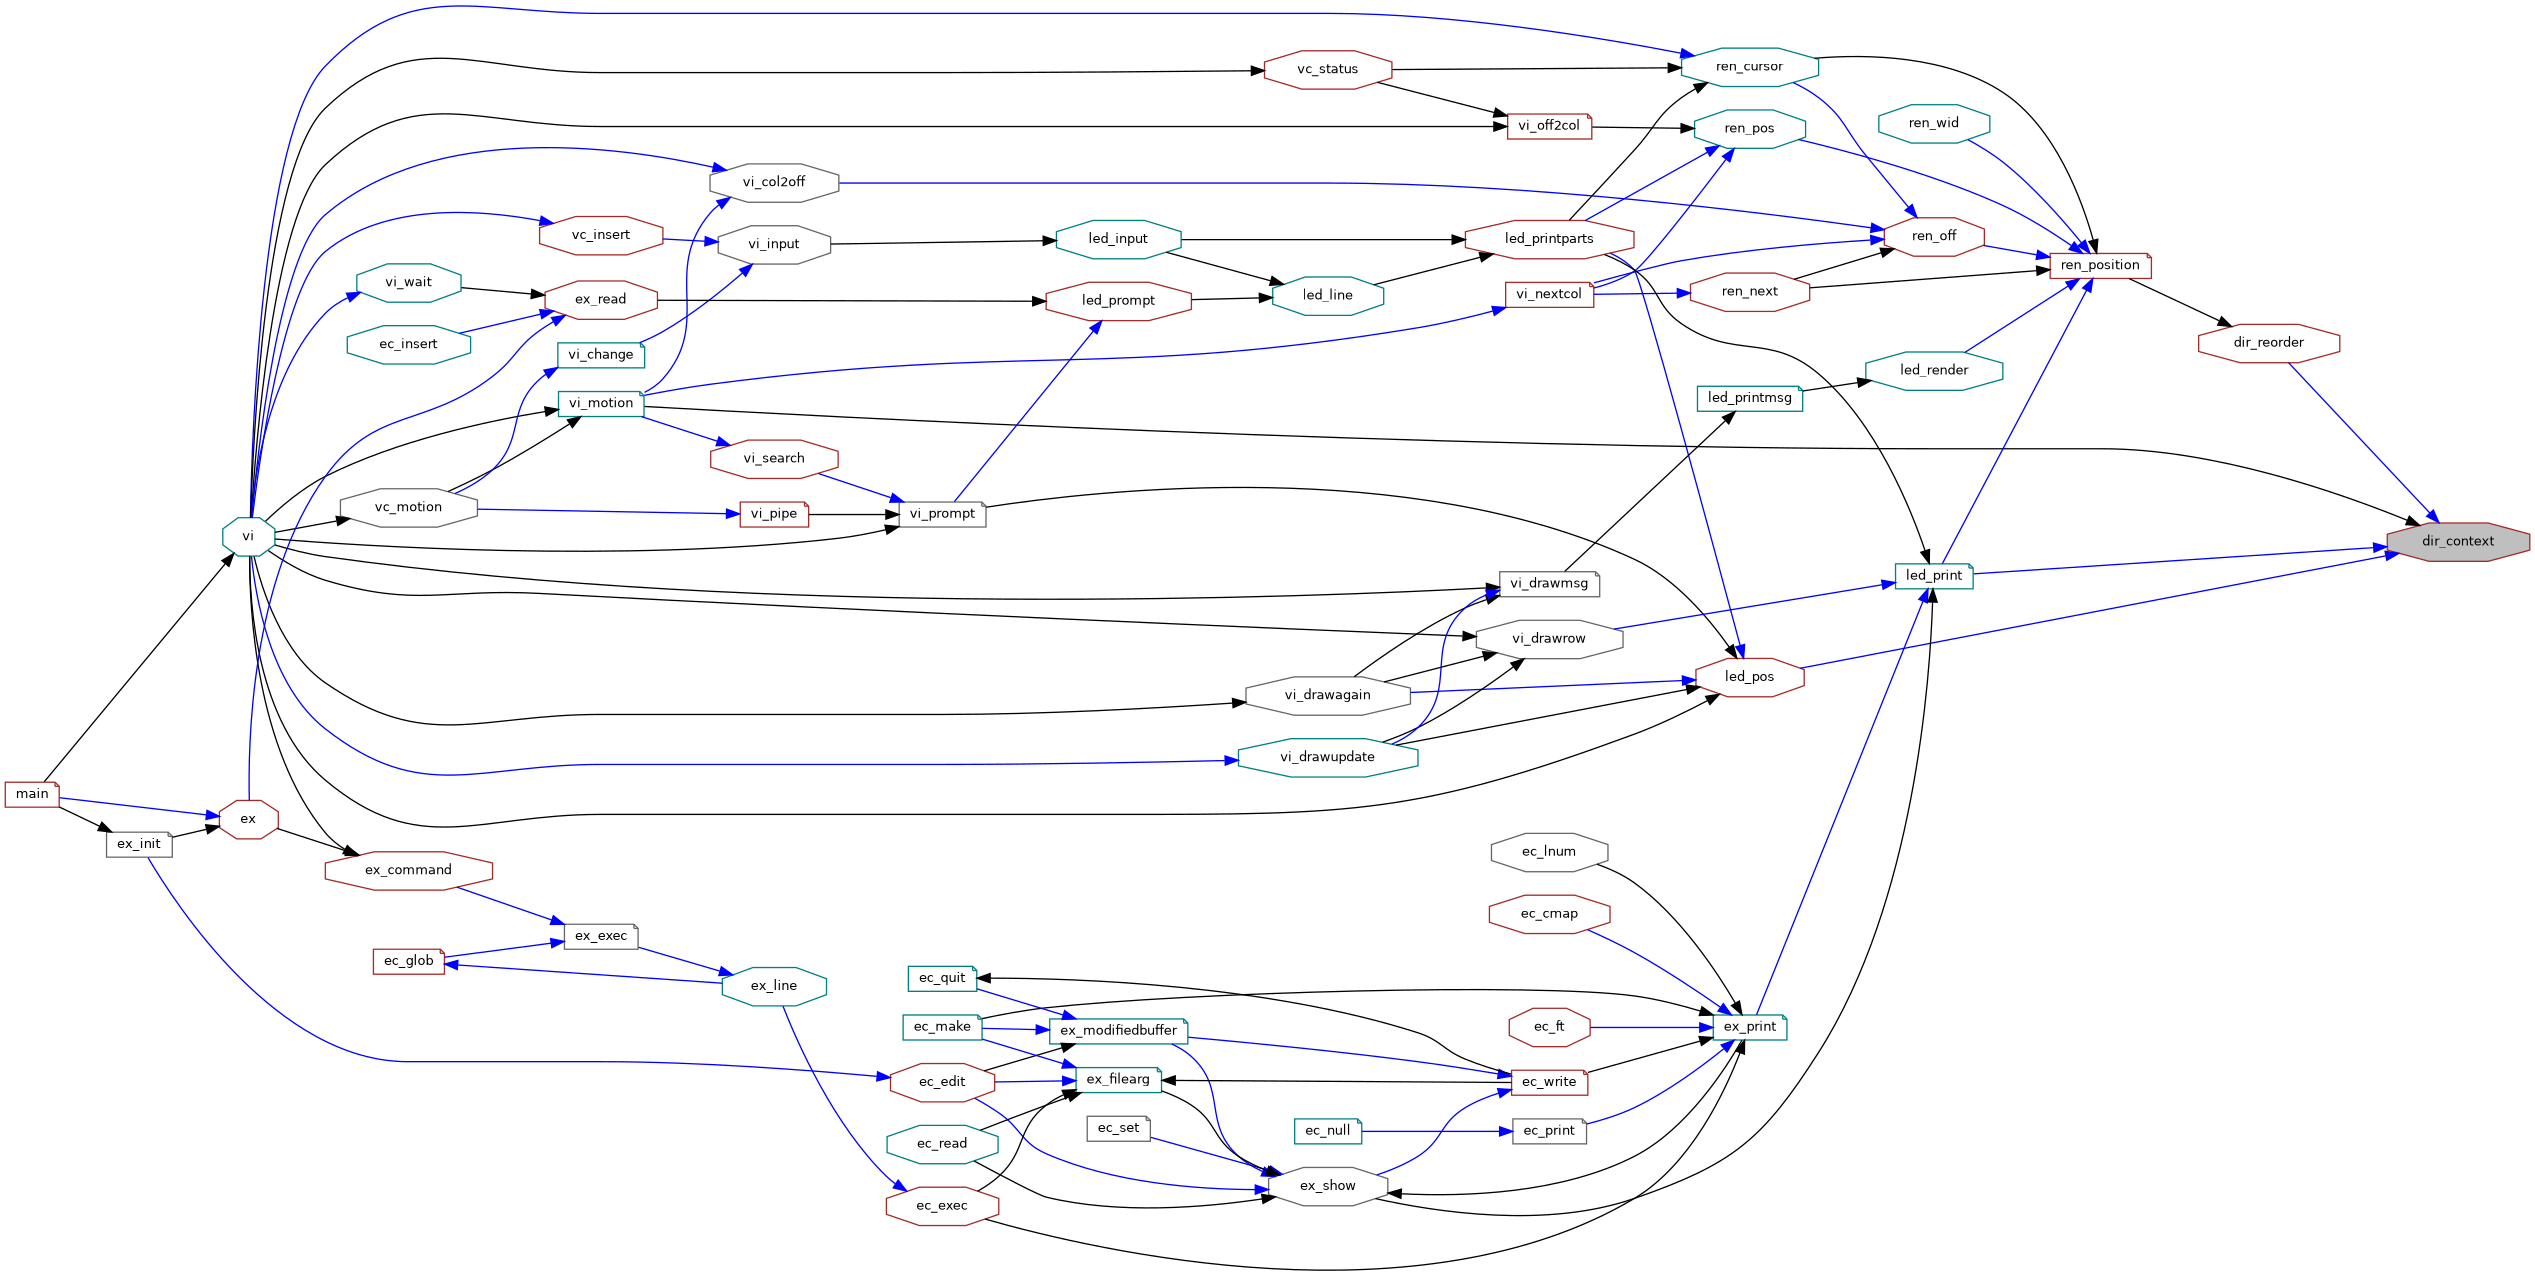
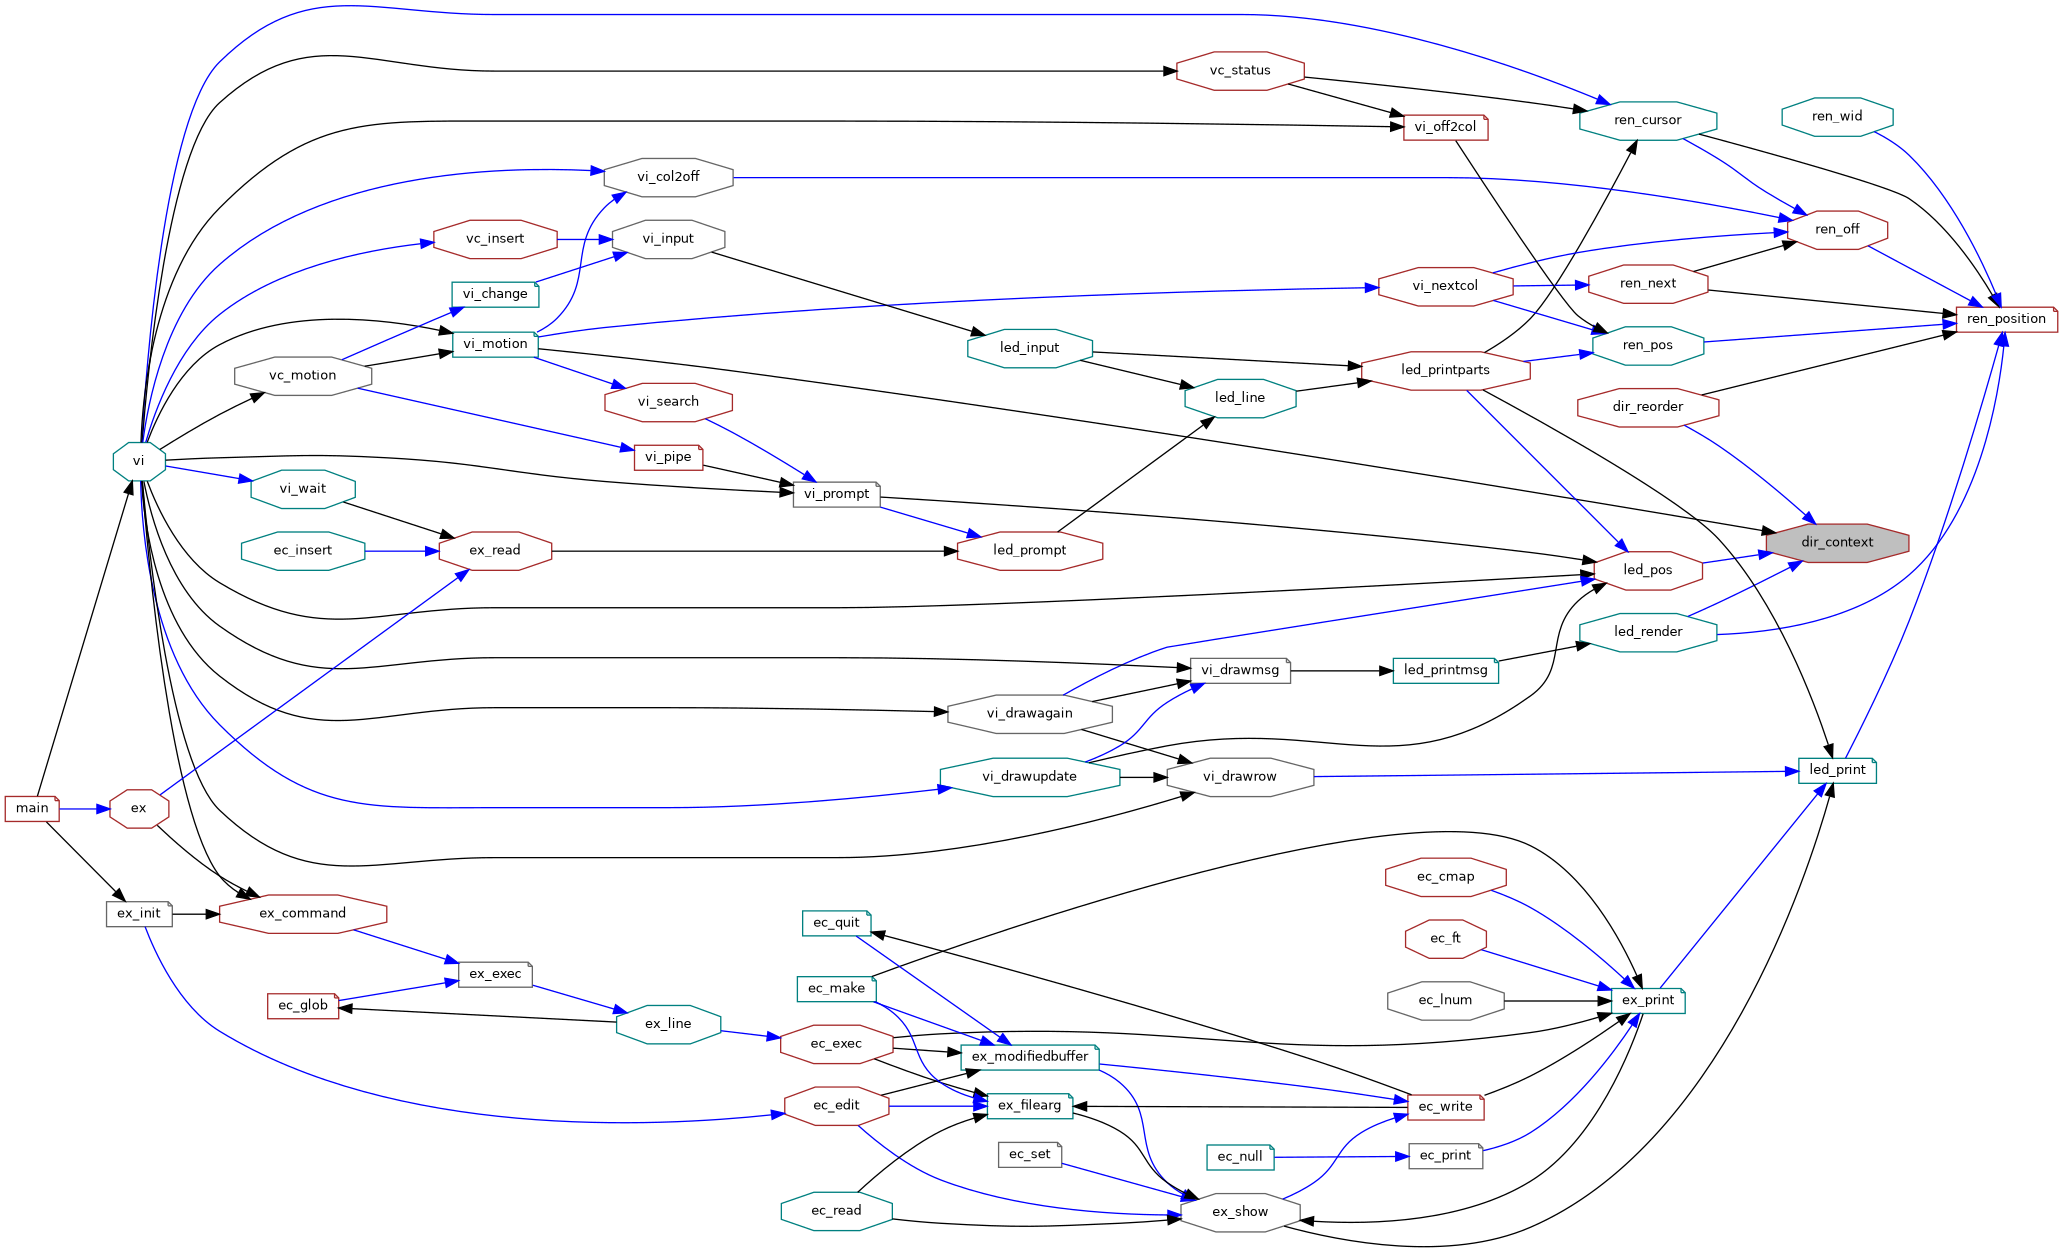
(1550, 295) -> (1446, 287)
(2174, 300) -> (1822, 365)
(2174, 561) -> (1739, 593)
(190, 833) -> (189, 914)
(590, 974) -> (484, 1015)
none -> (926, 1050)
